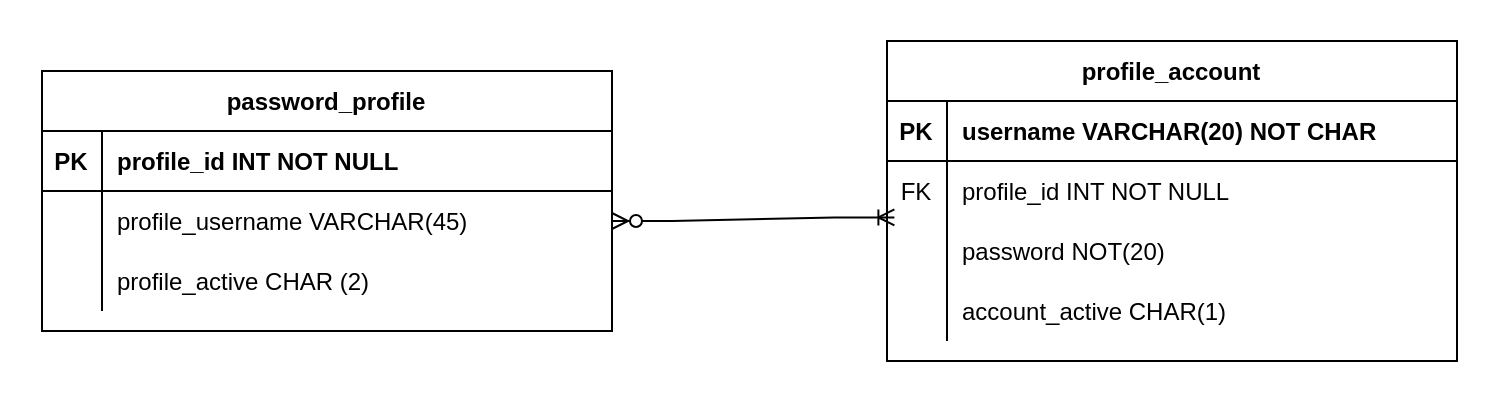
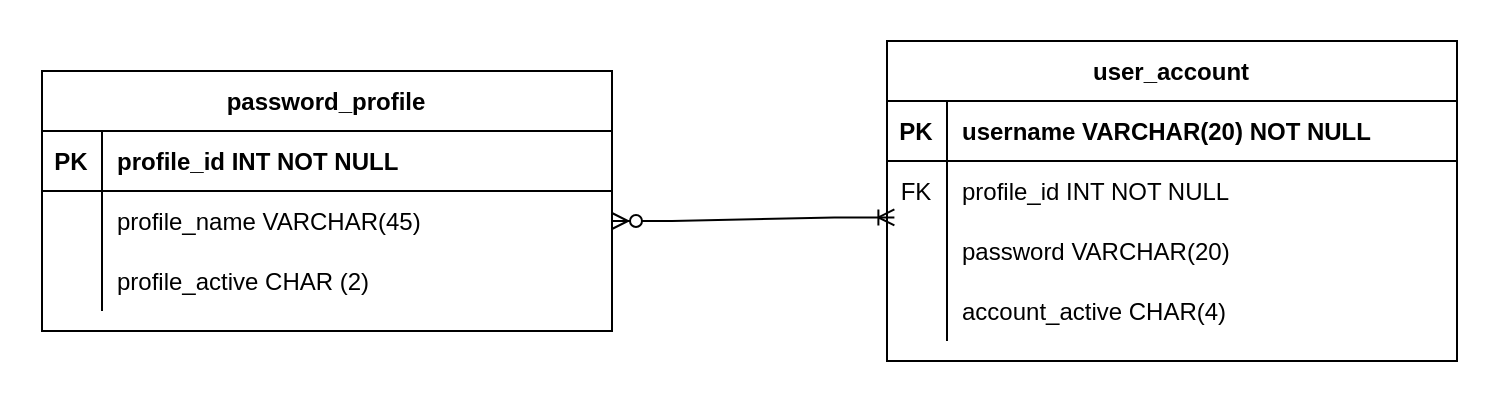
(1171, 72) -> (1171, 72)
(1148, 132) -> (1148, 132)
(296, 222) -> (269, 222)
(1066, 252) -> (1093, 252)
(1104, 312) -> (1104, 312)
